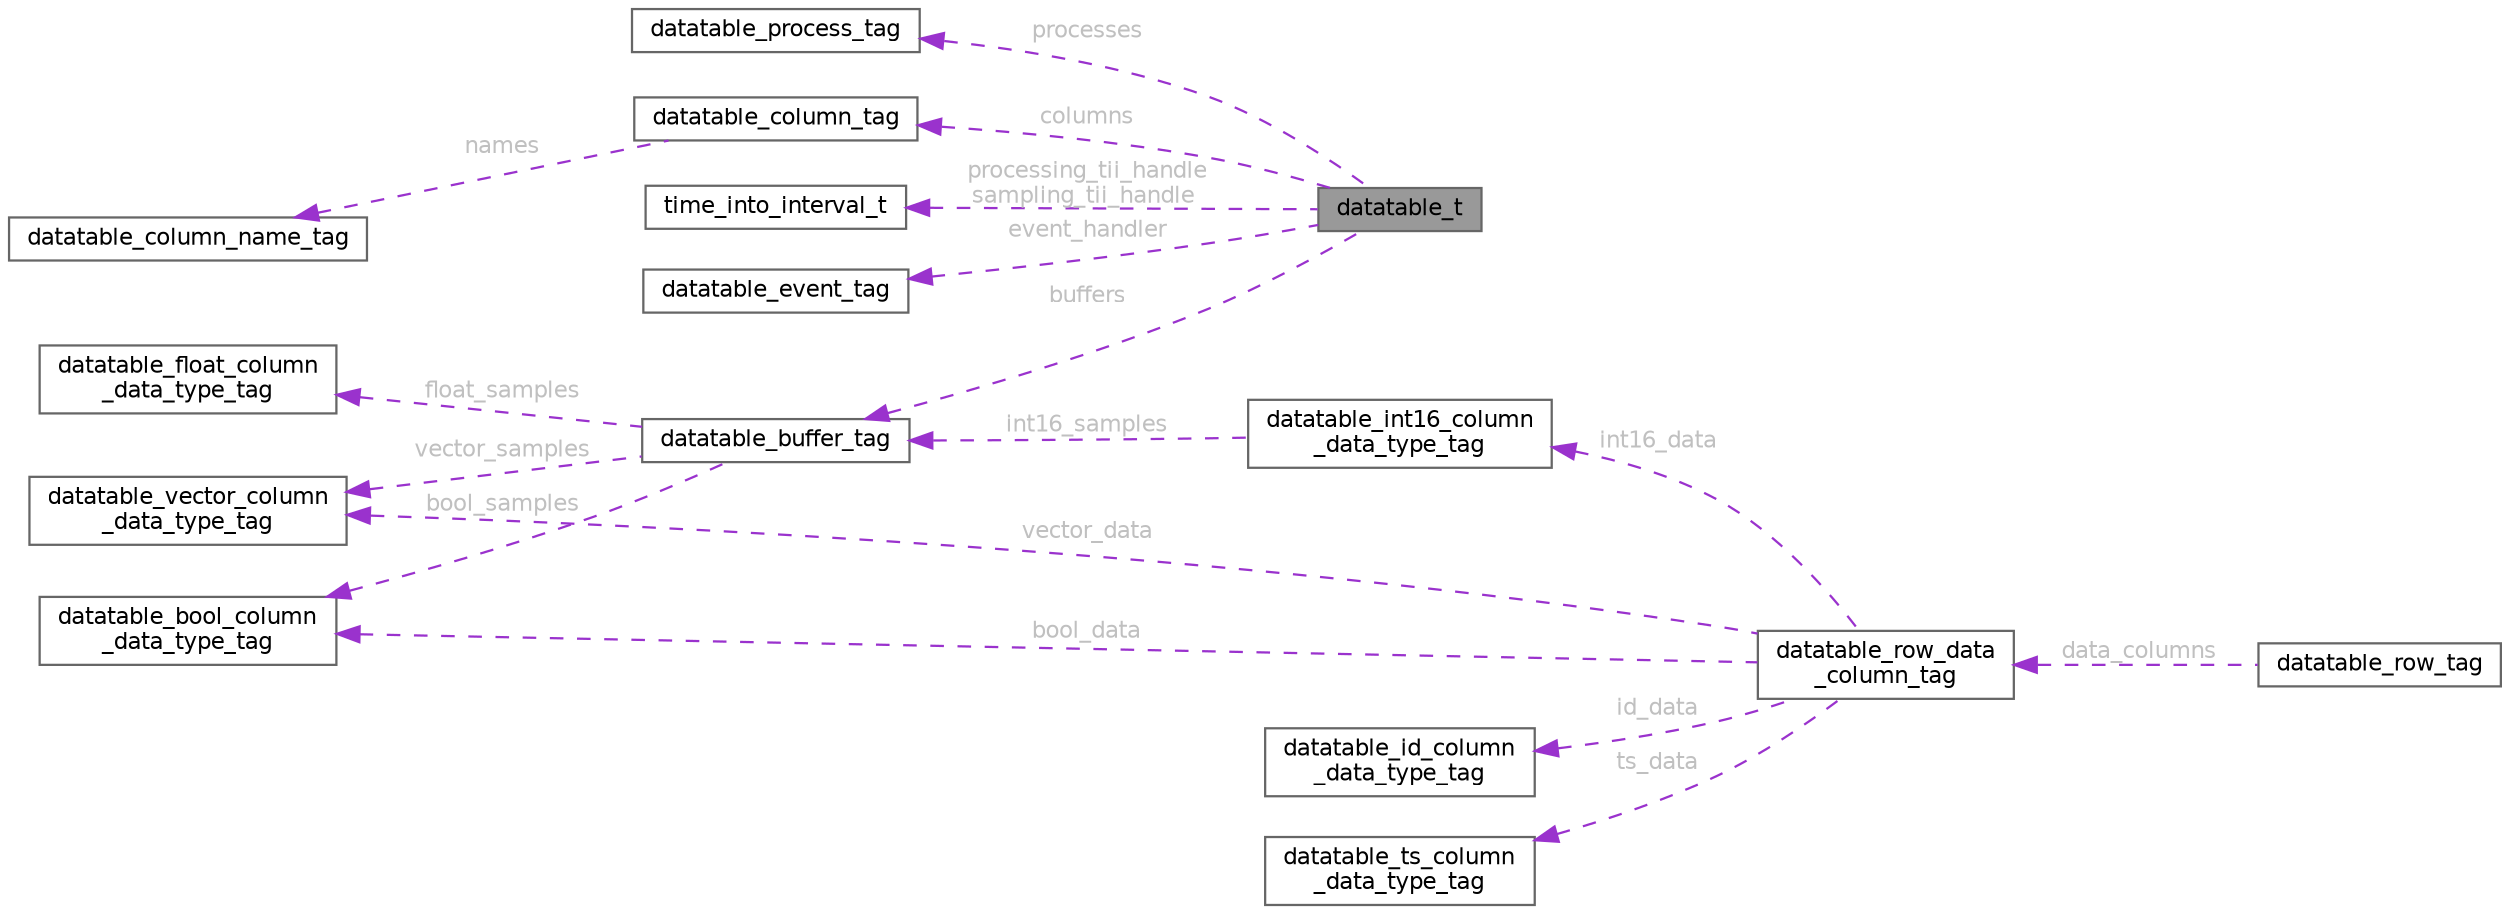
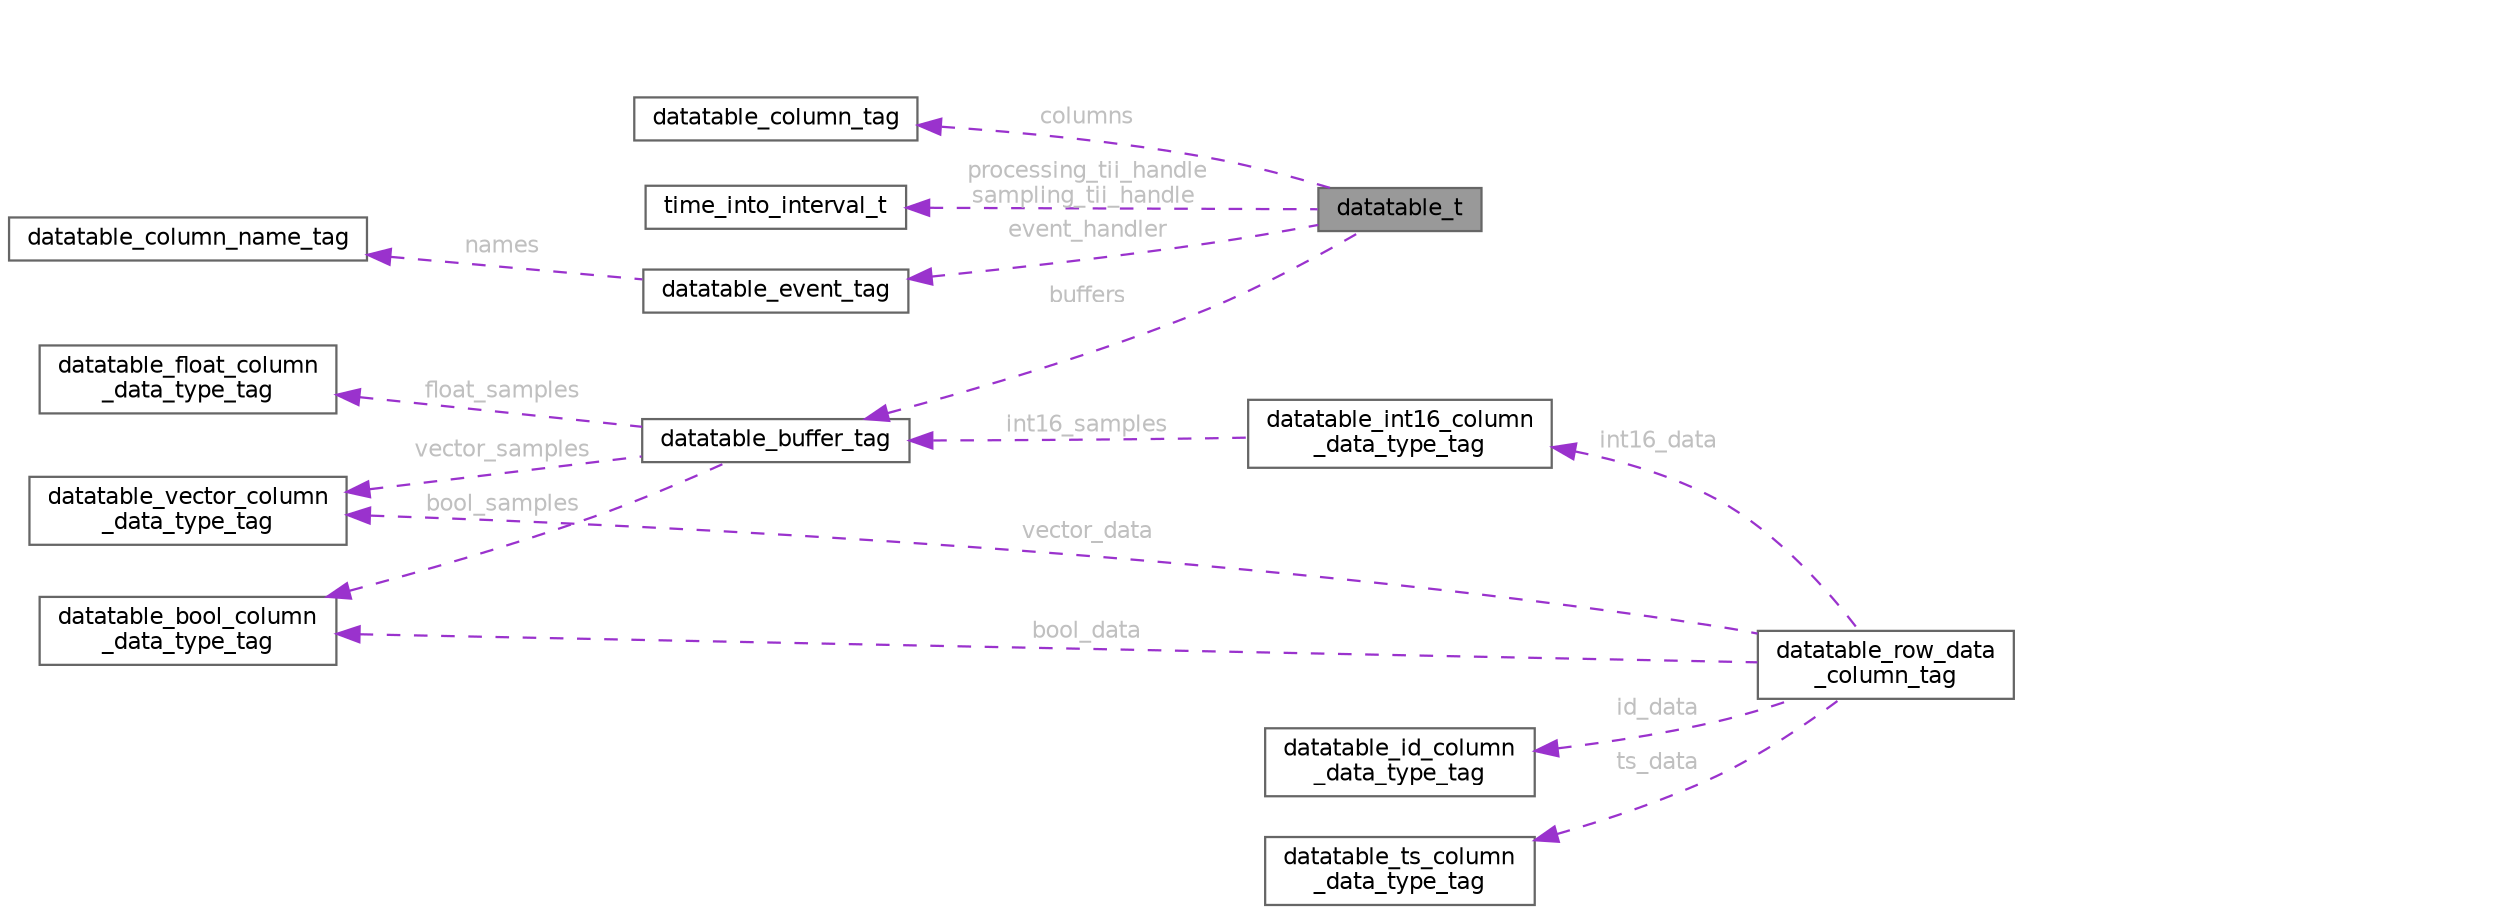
(776, 31) -> none
(493, 177) -> (517, 268)
(2380, 665) -> none
